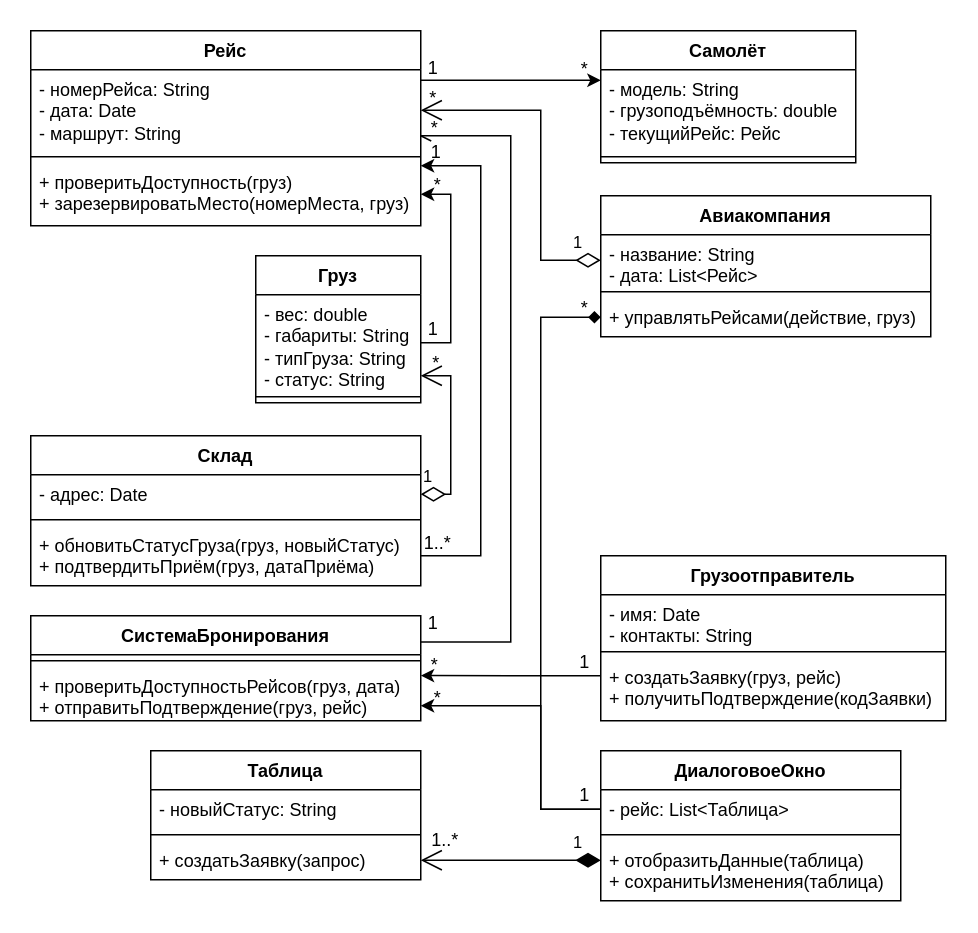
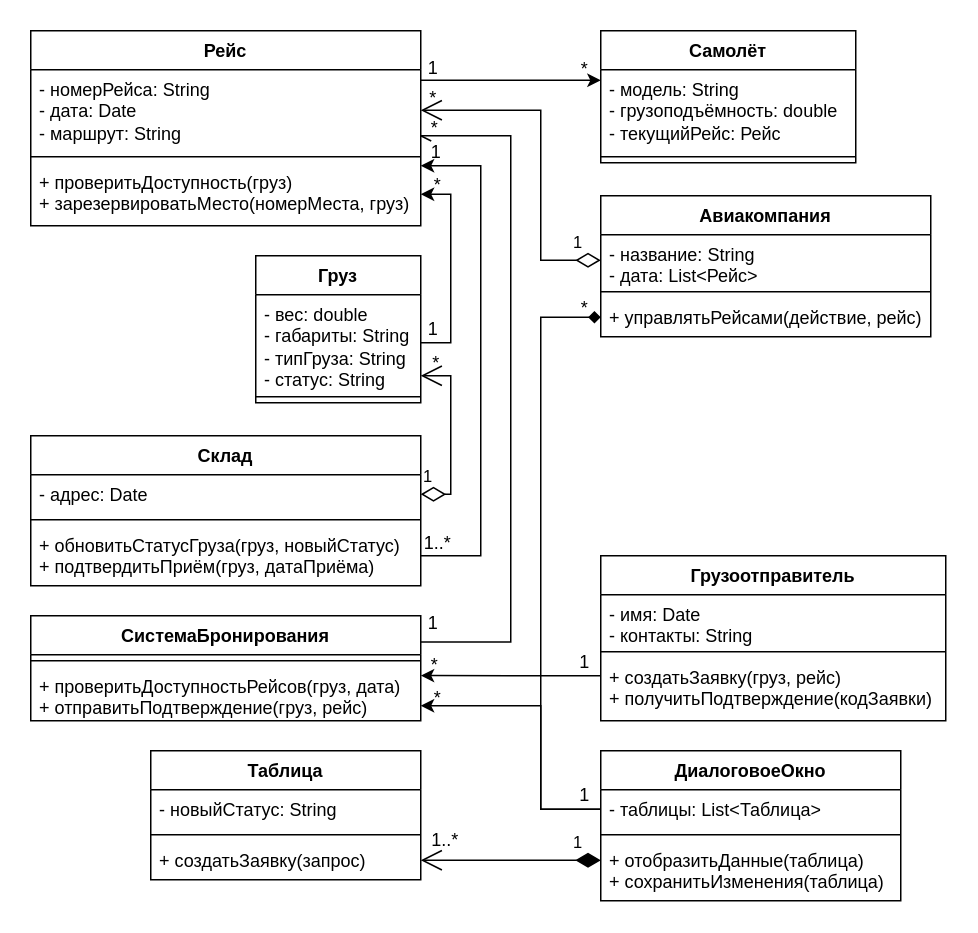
(767, 330) -> (767, 330)
(706, 811) -> (721, 811)
